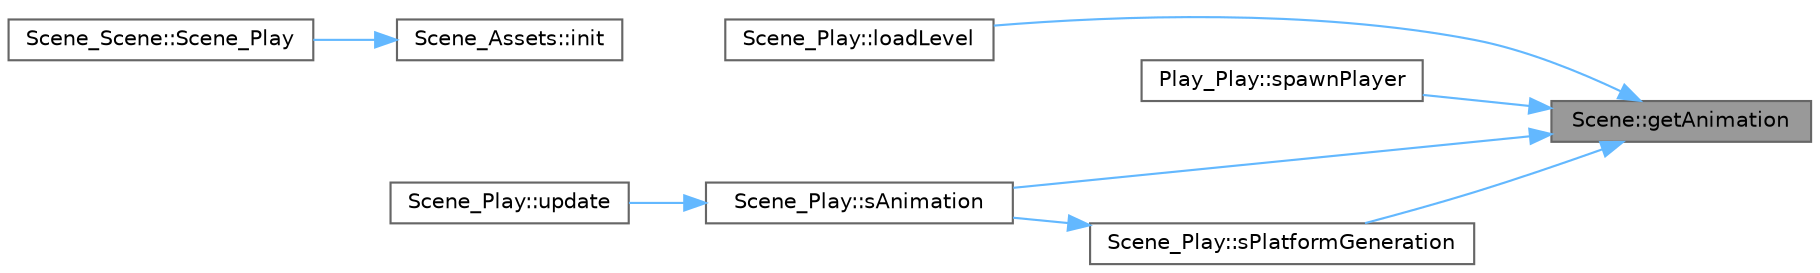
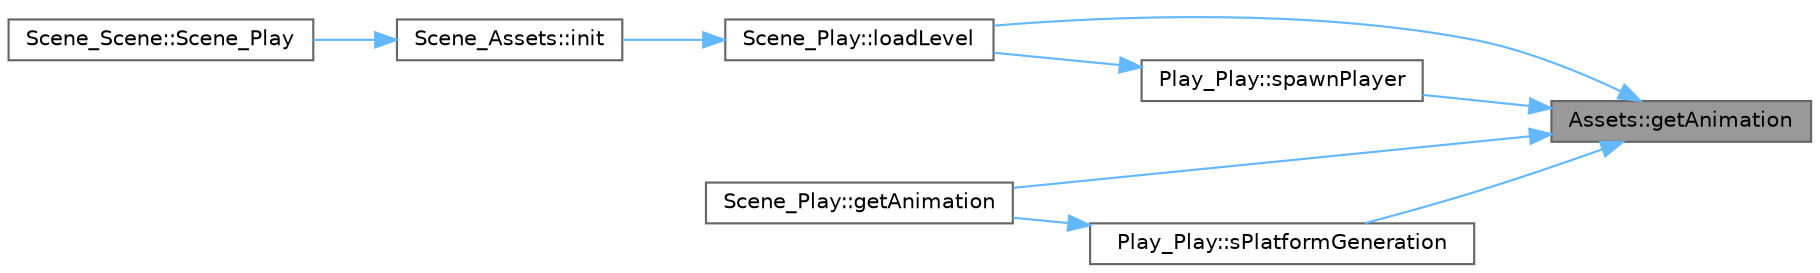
none -> (663, 40)
none -> (1057, 59)
(1681, 121) -> (1681, 121)
(510, 203) -> none
(859, 203) -> (859, 203)
(1282, 244) -> (1282, 244)
